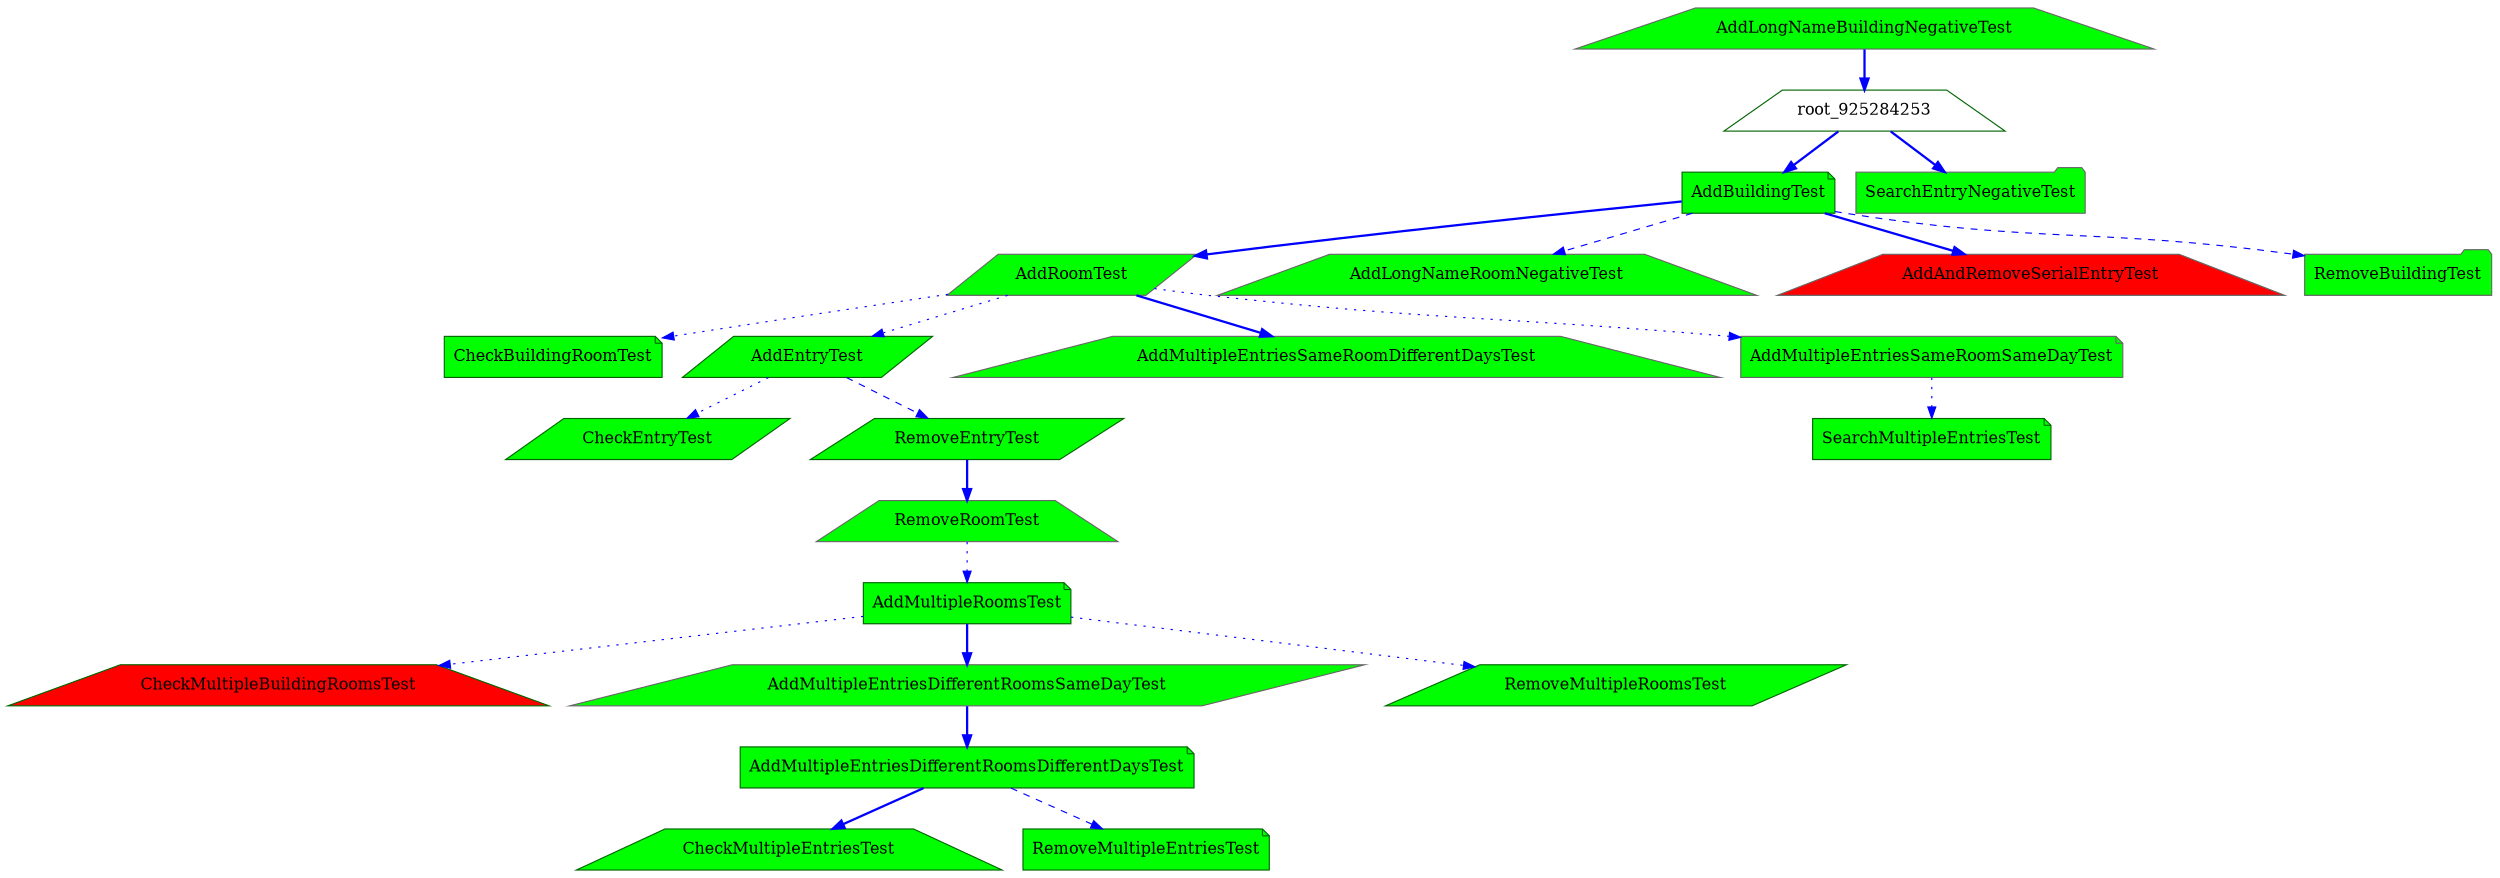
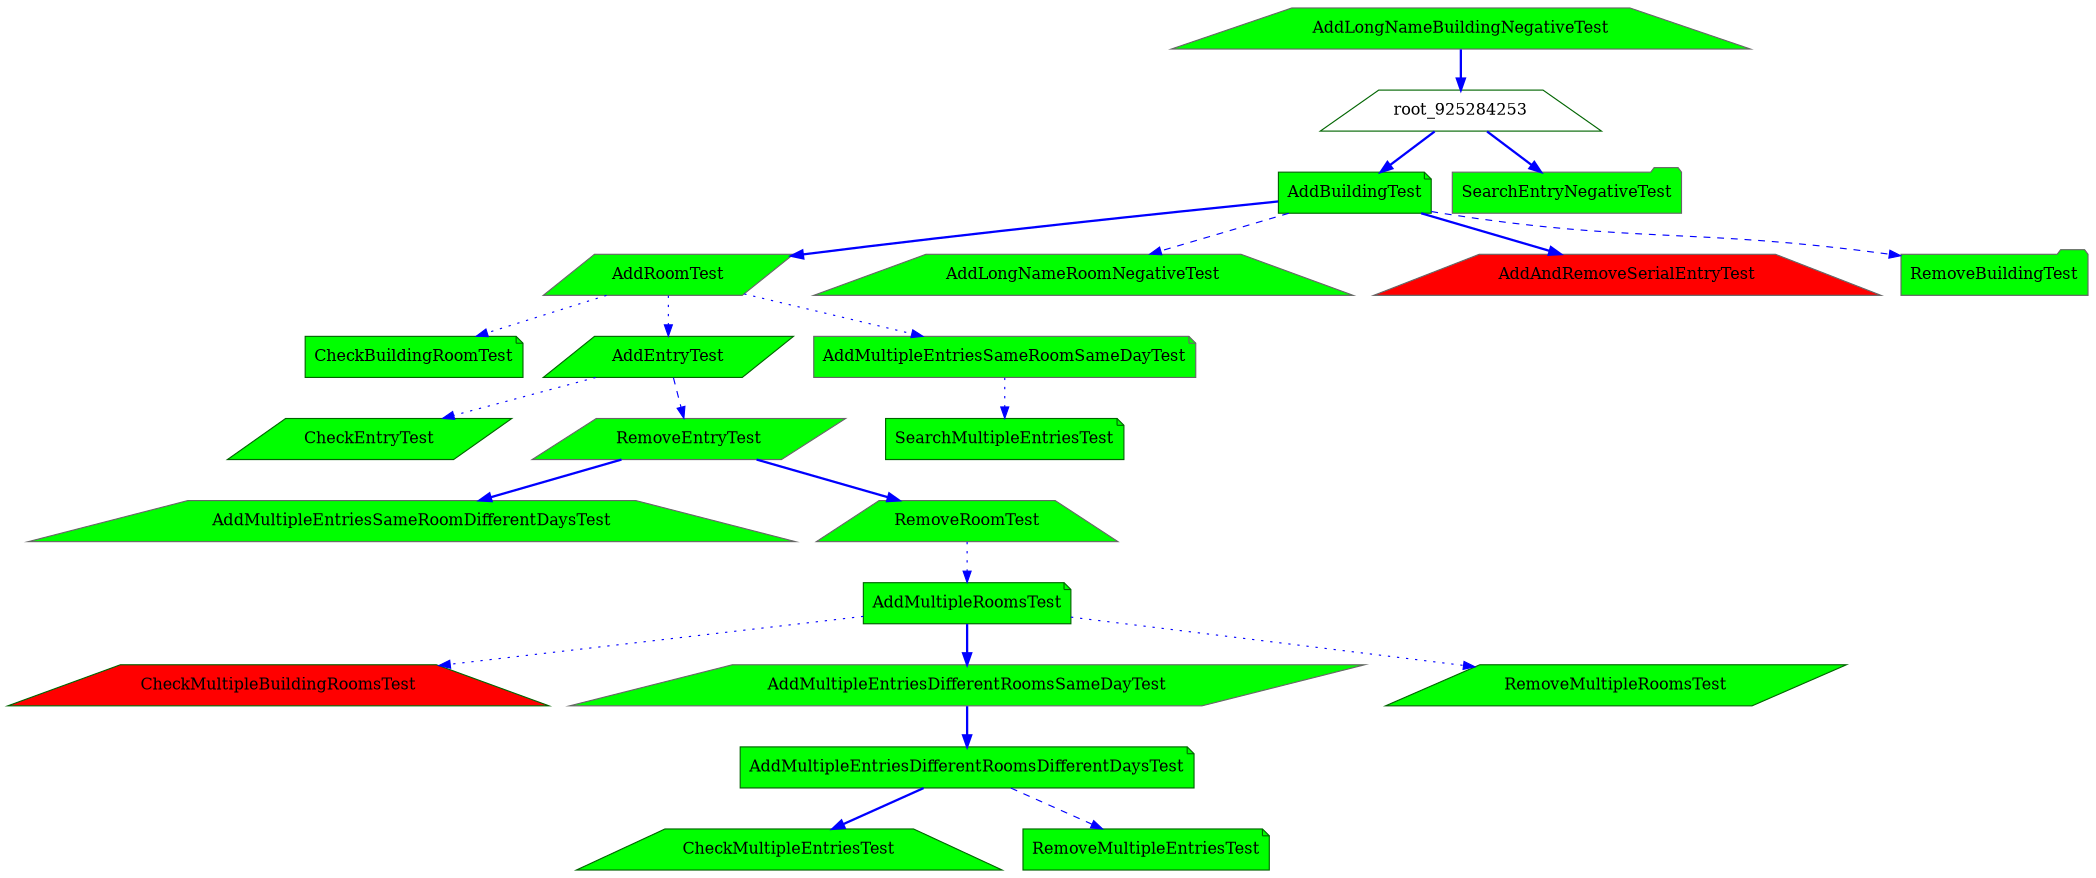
(1198, 314) -> (556, 478)
(967, 439) -> (689, 439)
